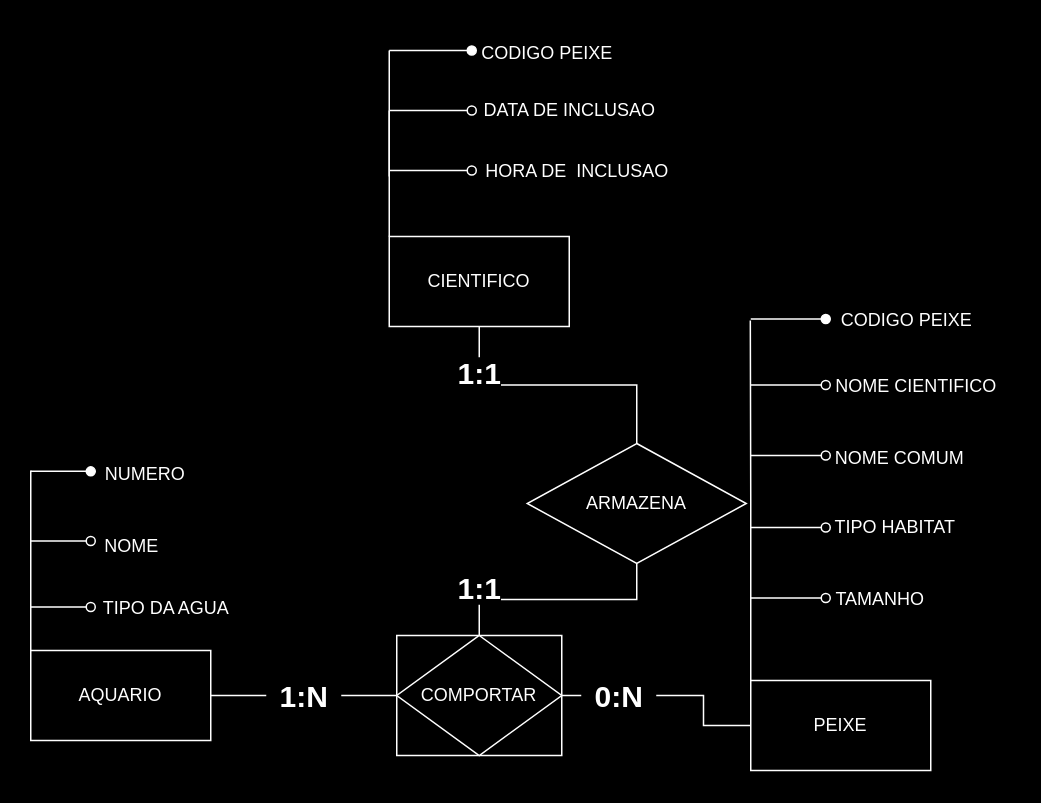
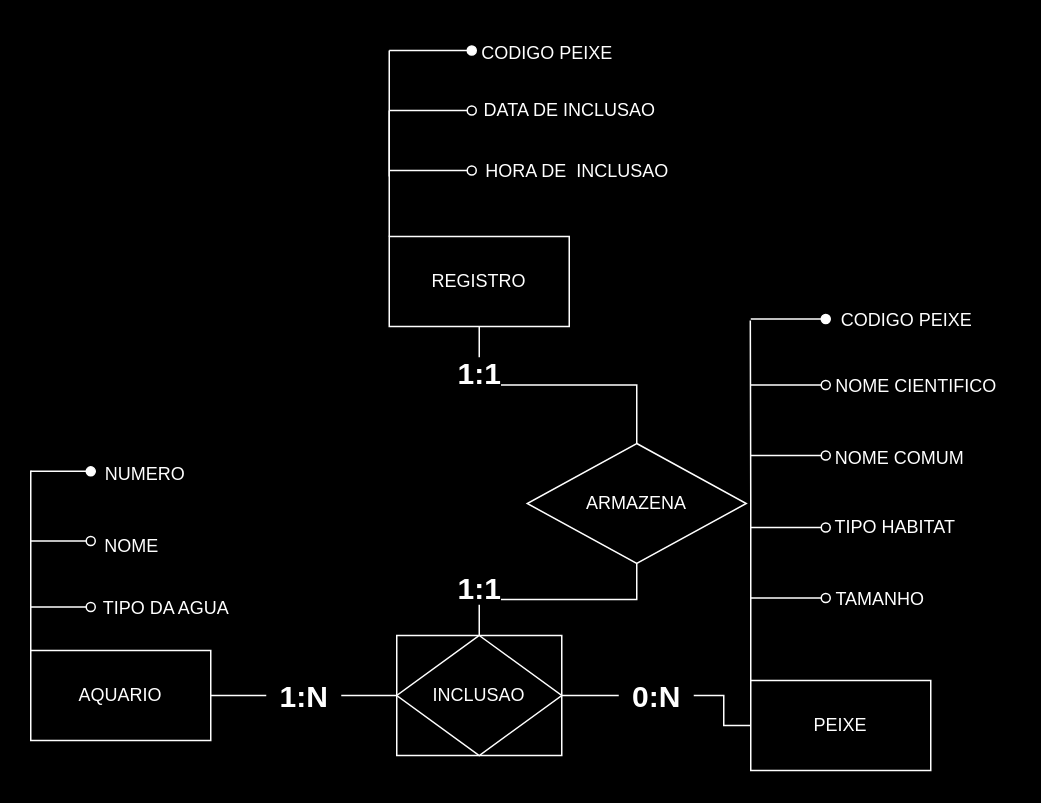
(479, 281) -> (479, 281)
(479, 695) -> (479, 695)
(619, 695) -> (656, 695)
